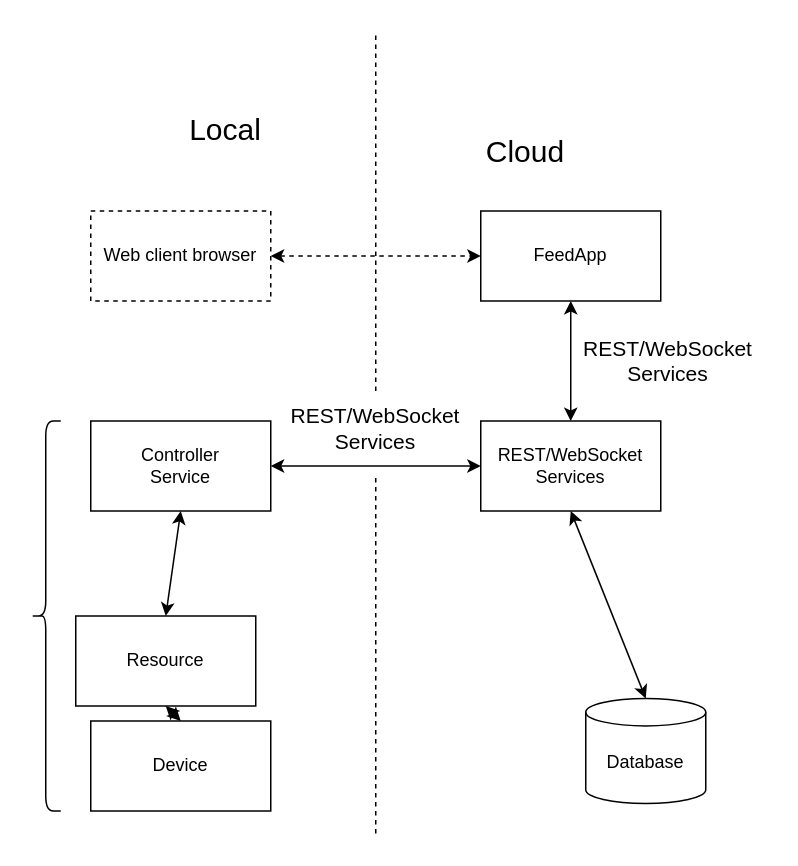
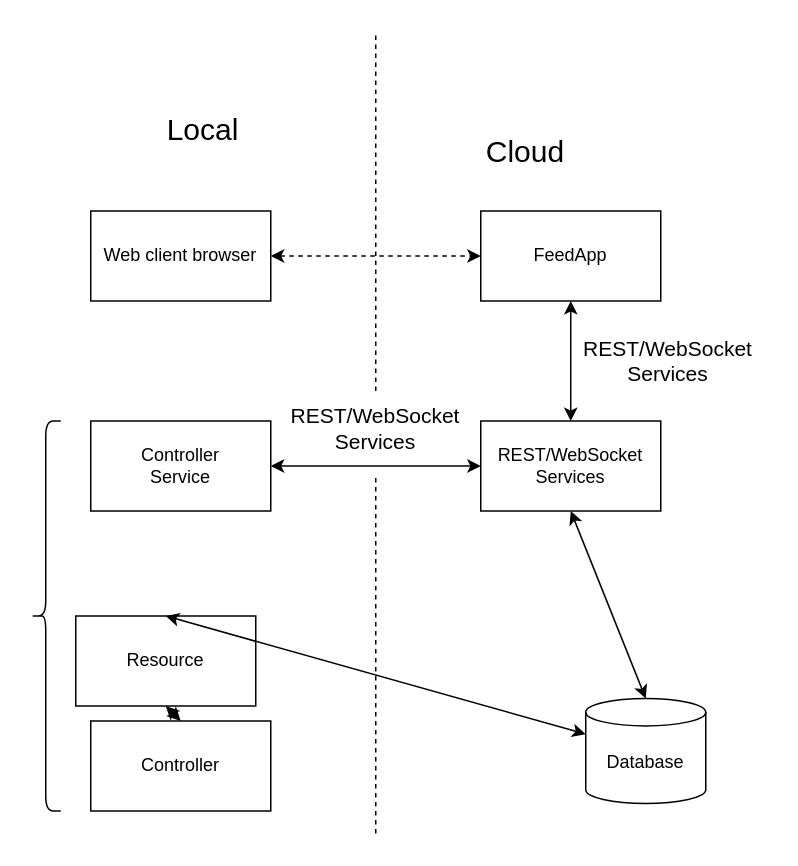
(226, 128) -> (203, 128)
(181, 256) -> (181, 256)
(173, 563) -> (377, 675)
(181, 766) -> (181, 766)
